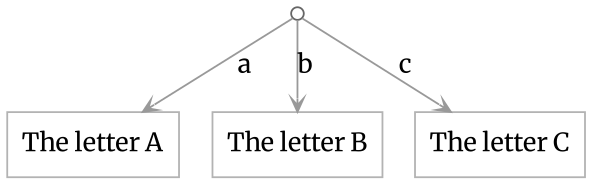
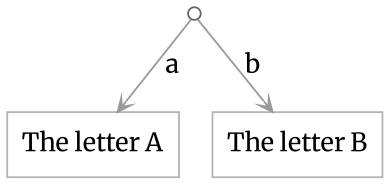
(500, 145) -> none
